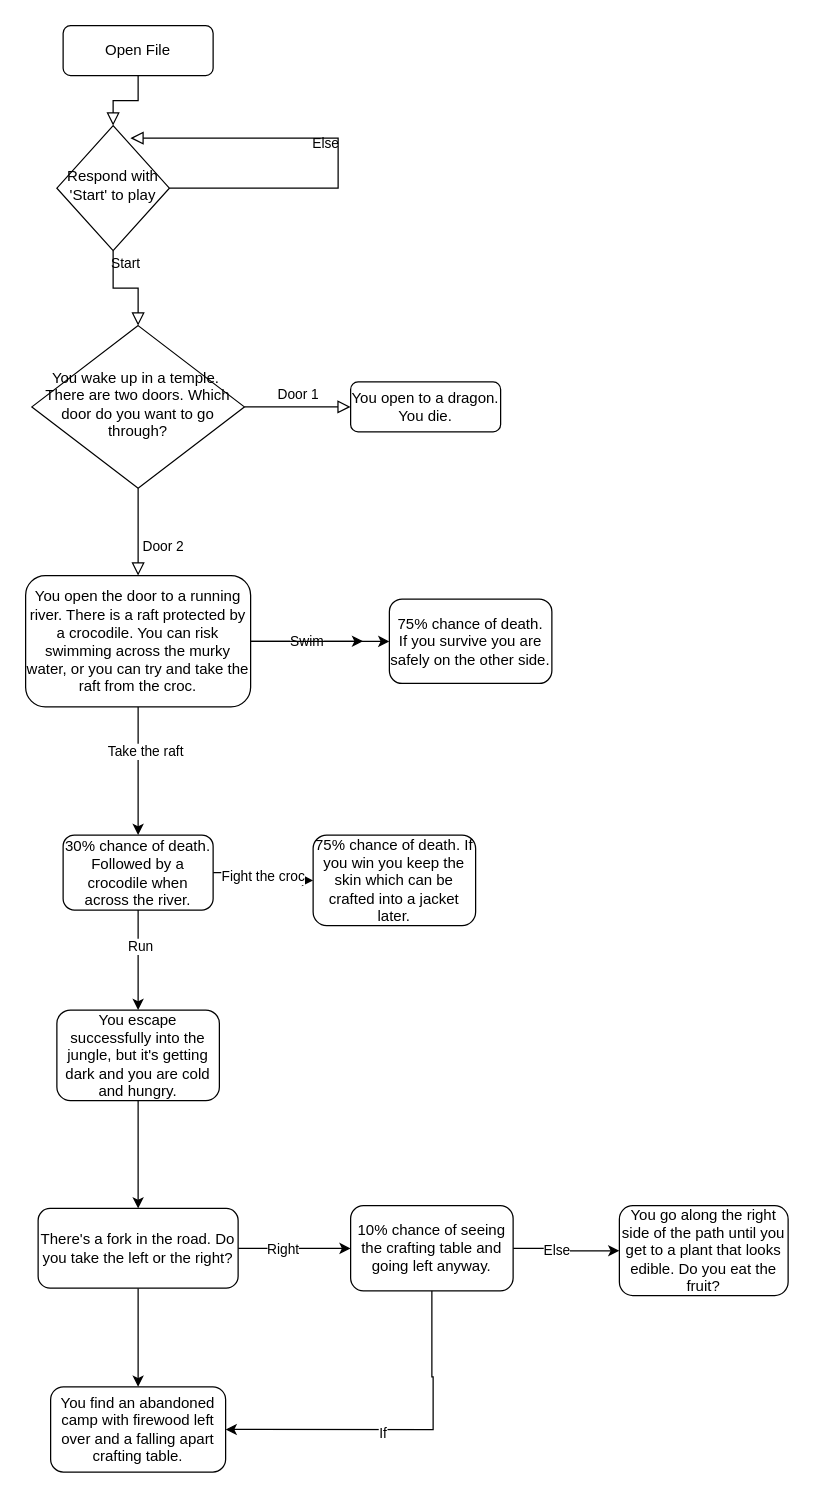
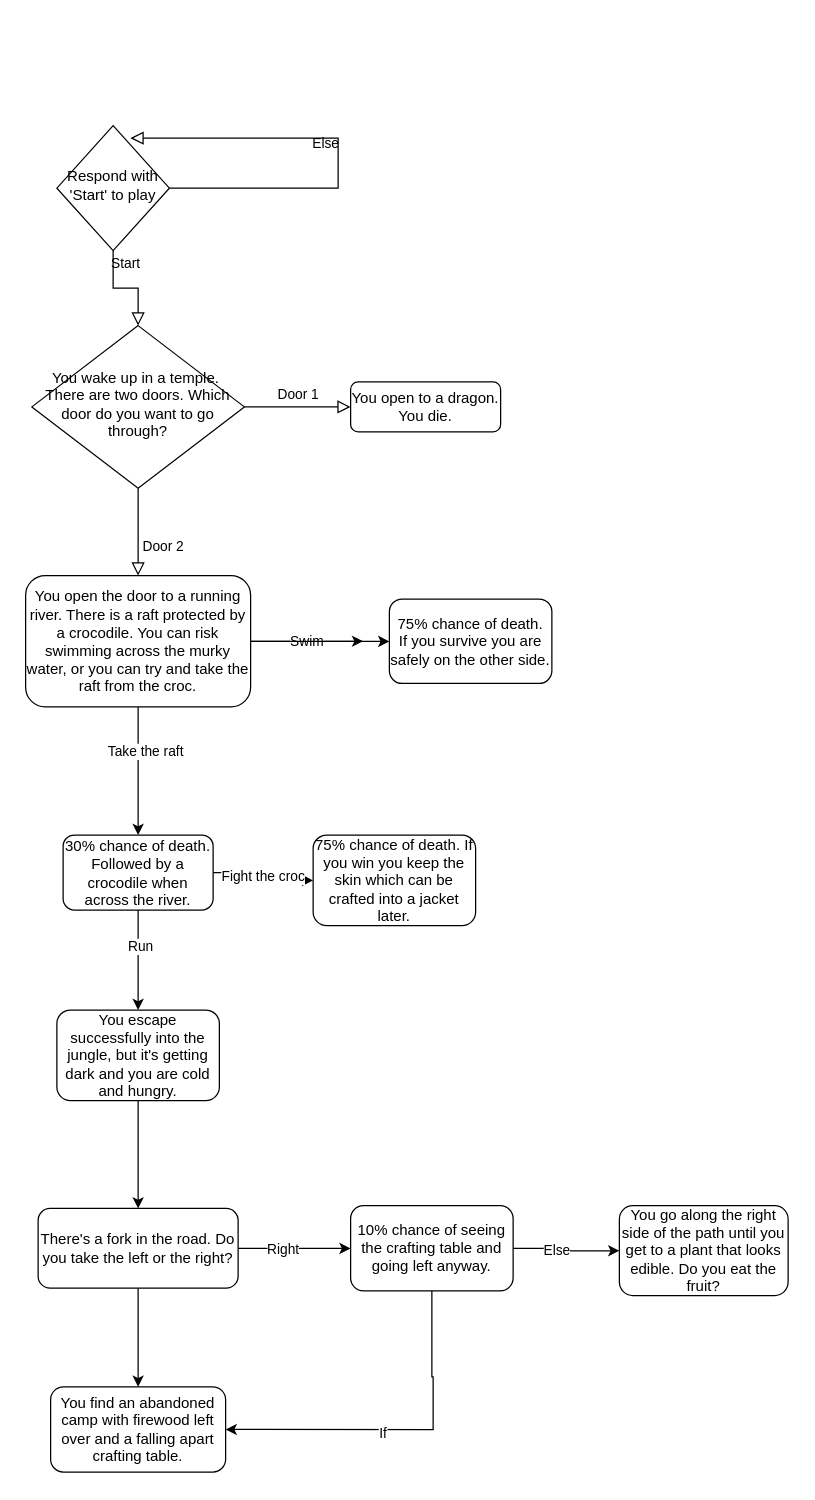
(138, 51) -> none
(132, 101) -> none
